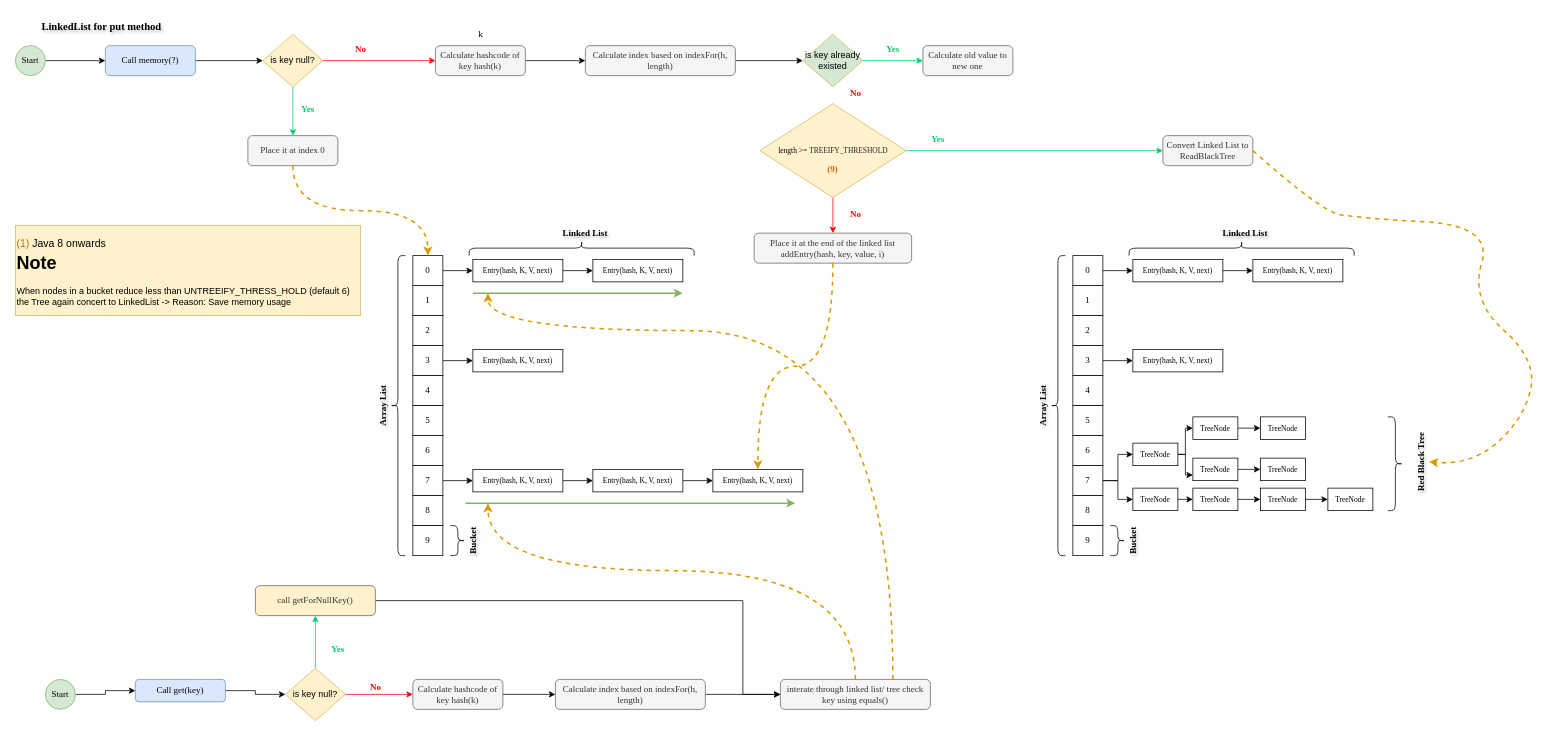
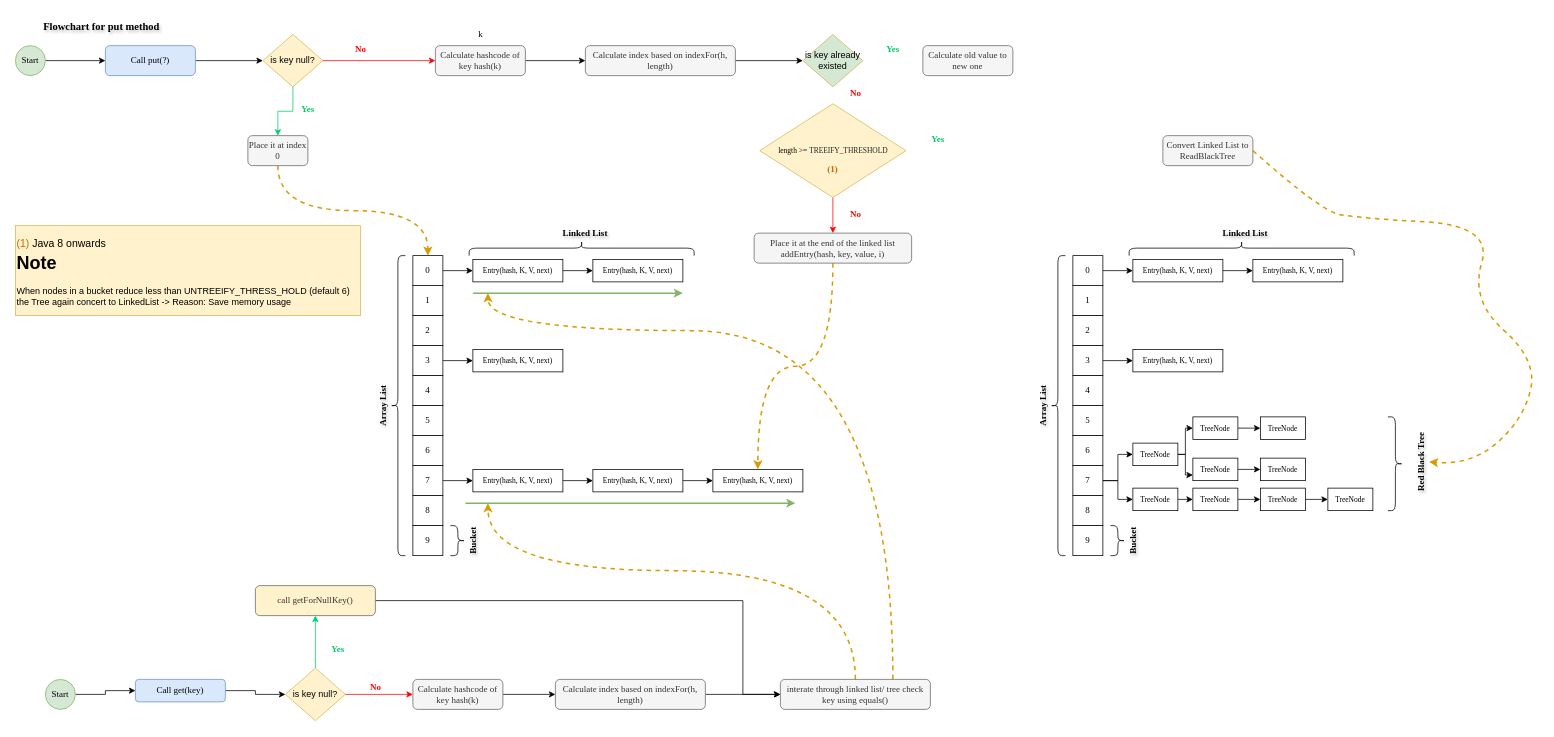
(102, 27) -> (102, 27)
(150, 60) -> (150, 60)
(890, 60) -> none
(293, 150) -> (278, 150)
(1032, 150) -> none
(833, 169) -> (833, 169)
